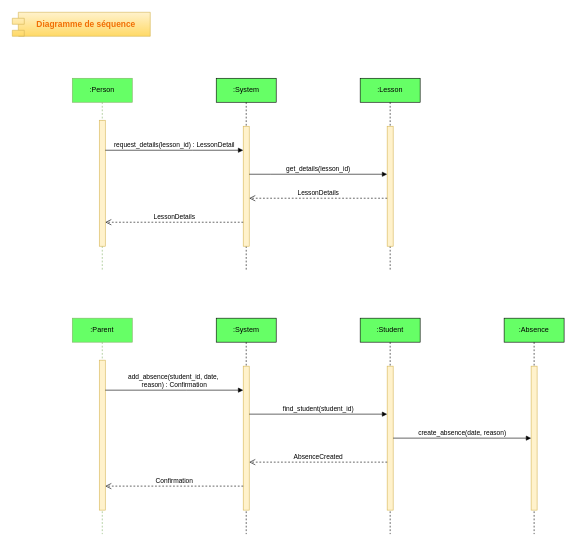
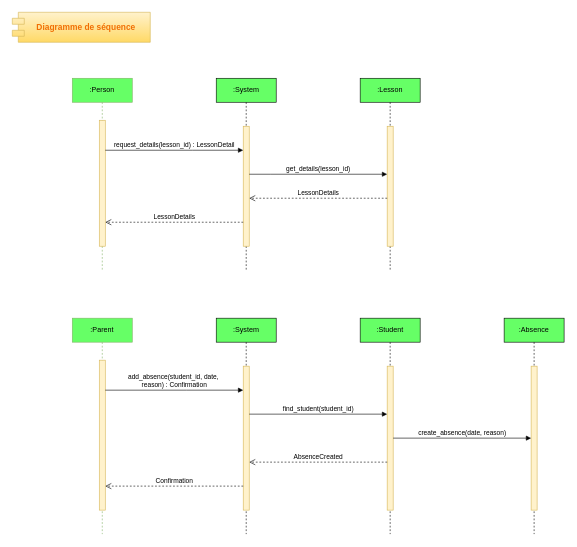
(81, 24) -> (81, 27)
